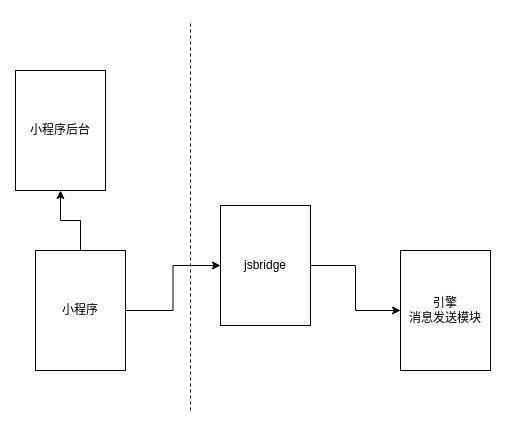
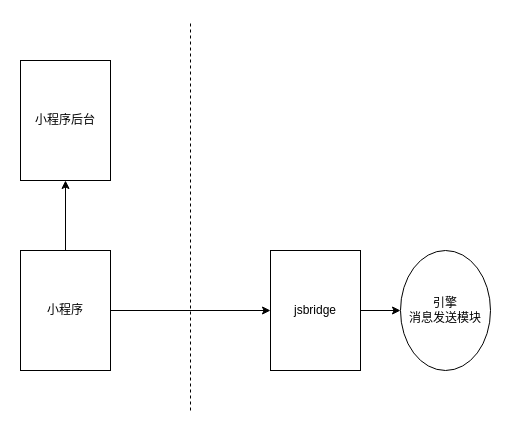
(61, 131) -> (66, 121)
(266, 266) -> (316, 311)
(81, 311) -> (66, 311)
(446, 311) -> (446, 311)
